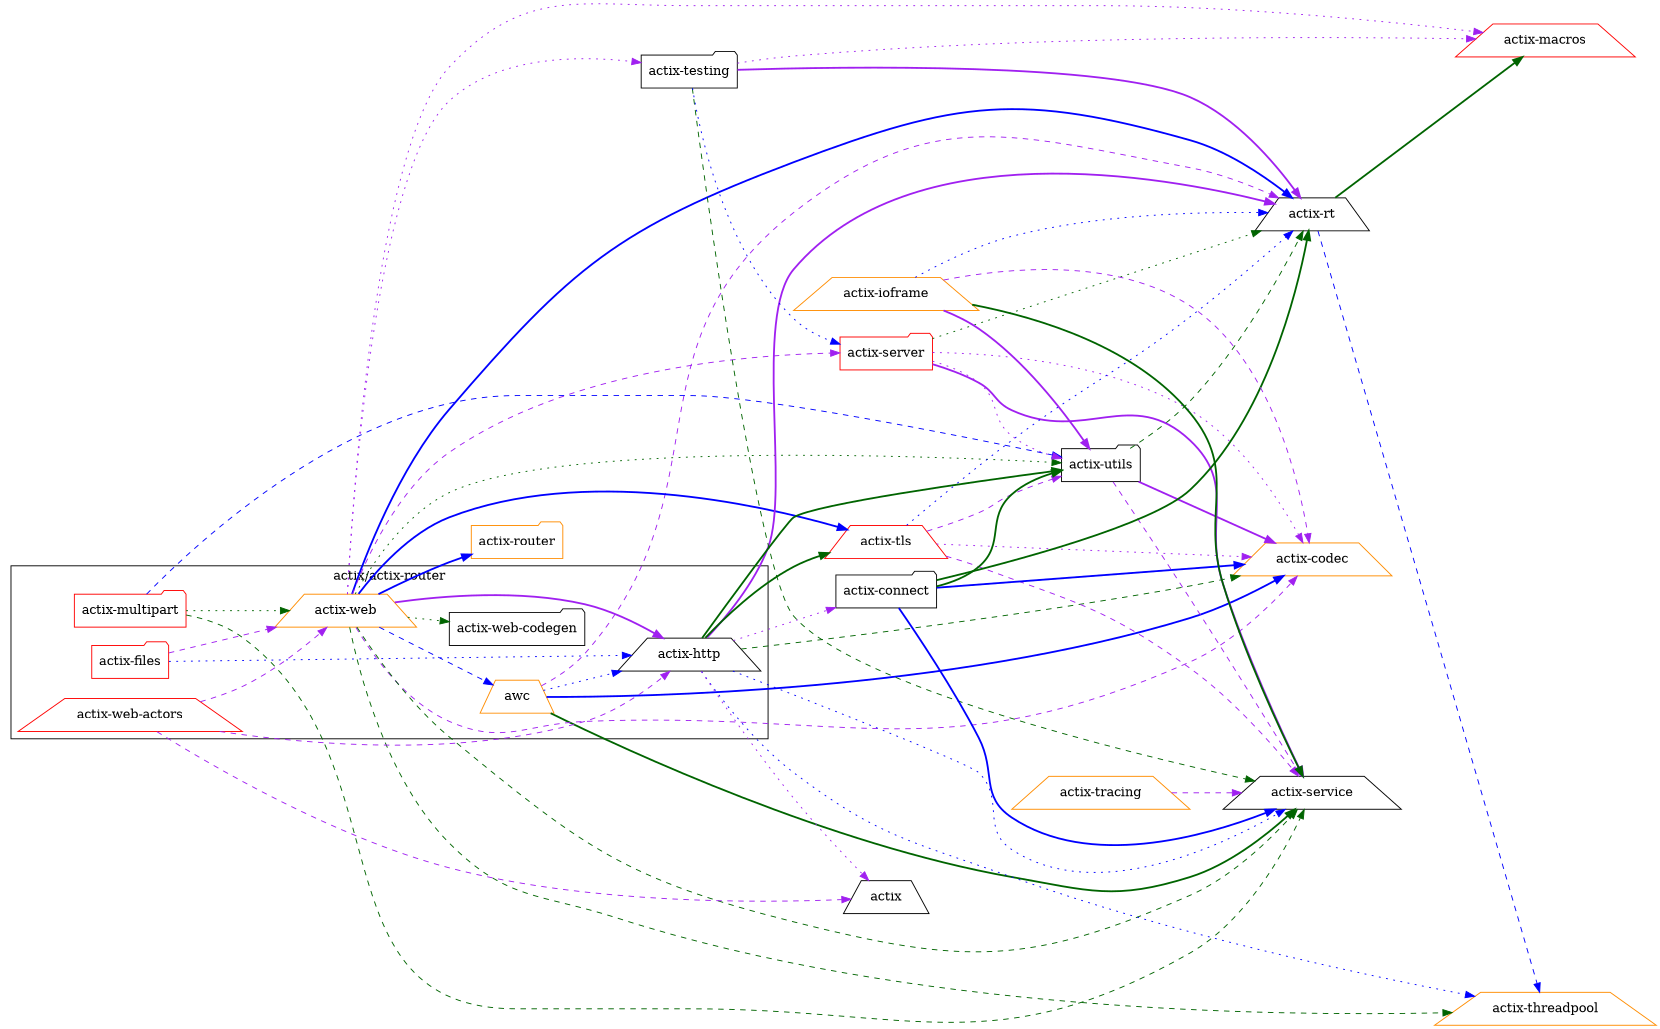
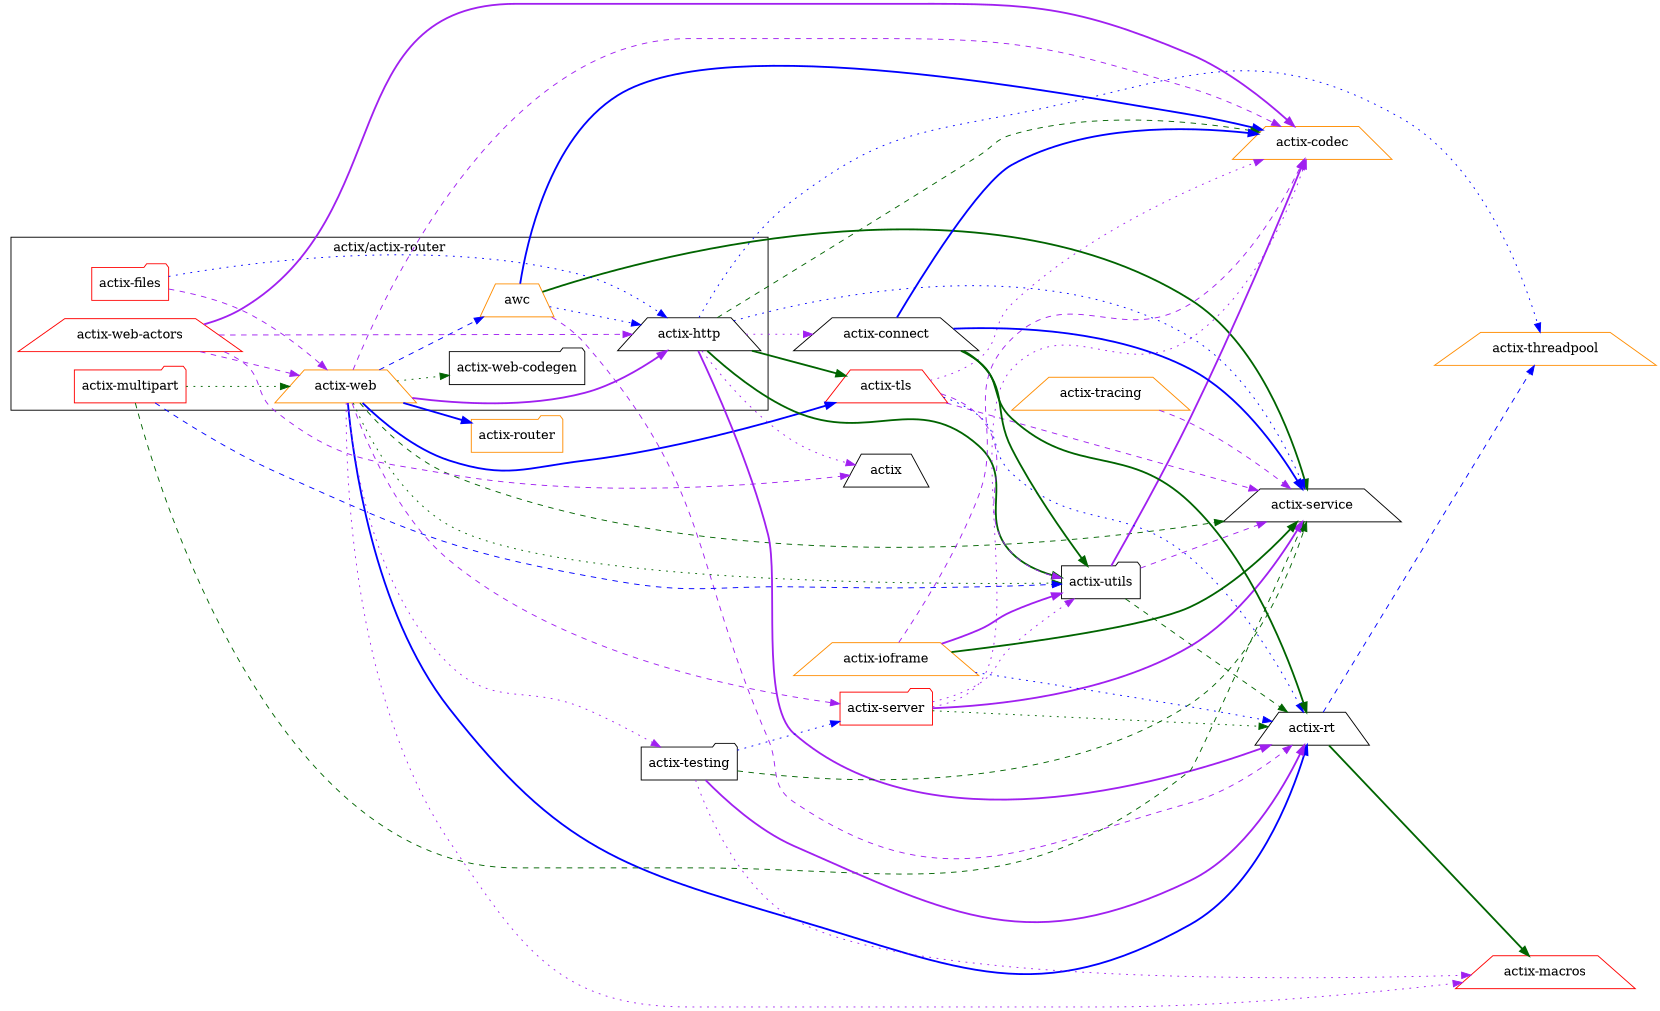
none -> (678, 4)
(886, 591) -> (886, 334)
(815, 967) -> none
